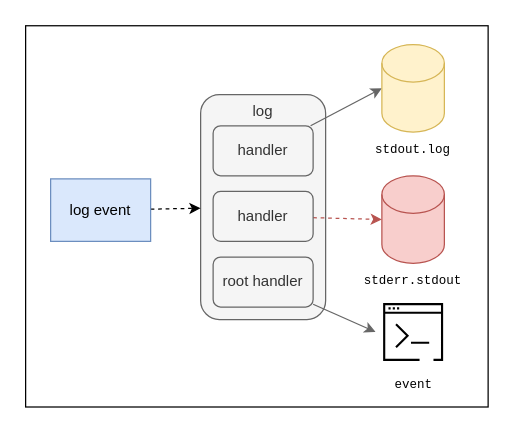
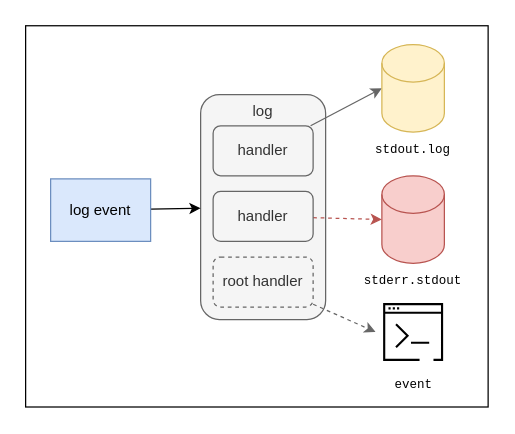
(171, 209) -> (171, 209)
(263, 282) -> (263, 282)
(341, 316) -> (341, 316)
